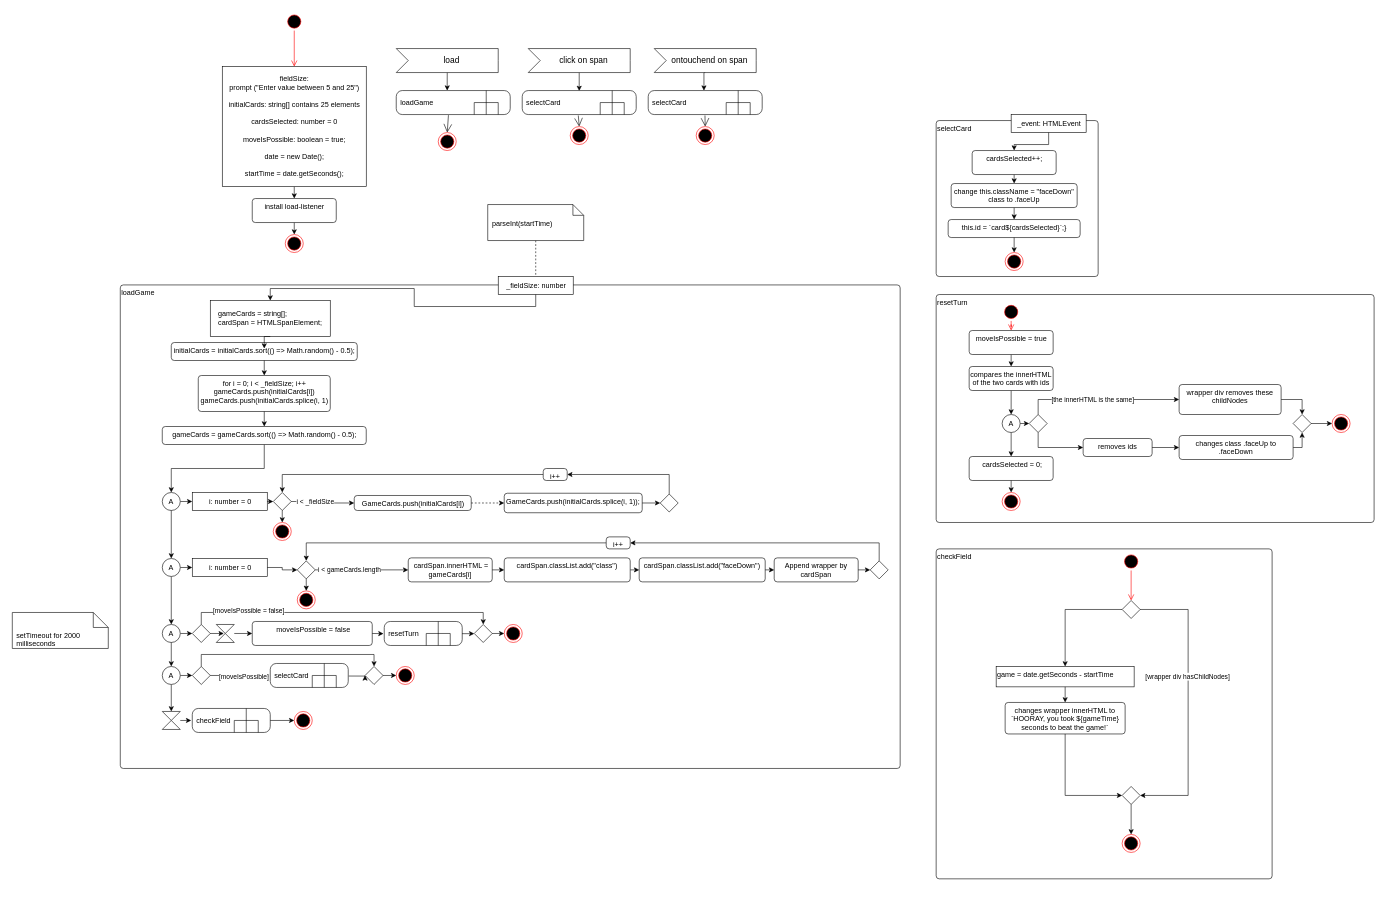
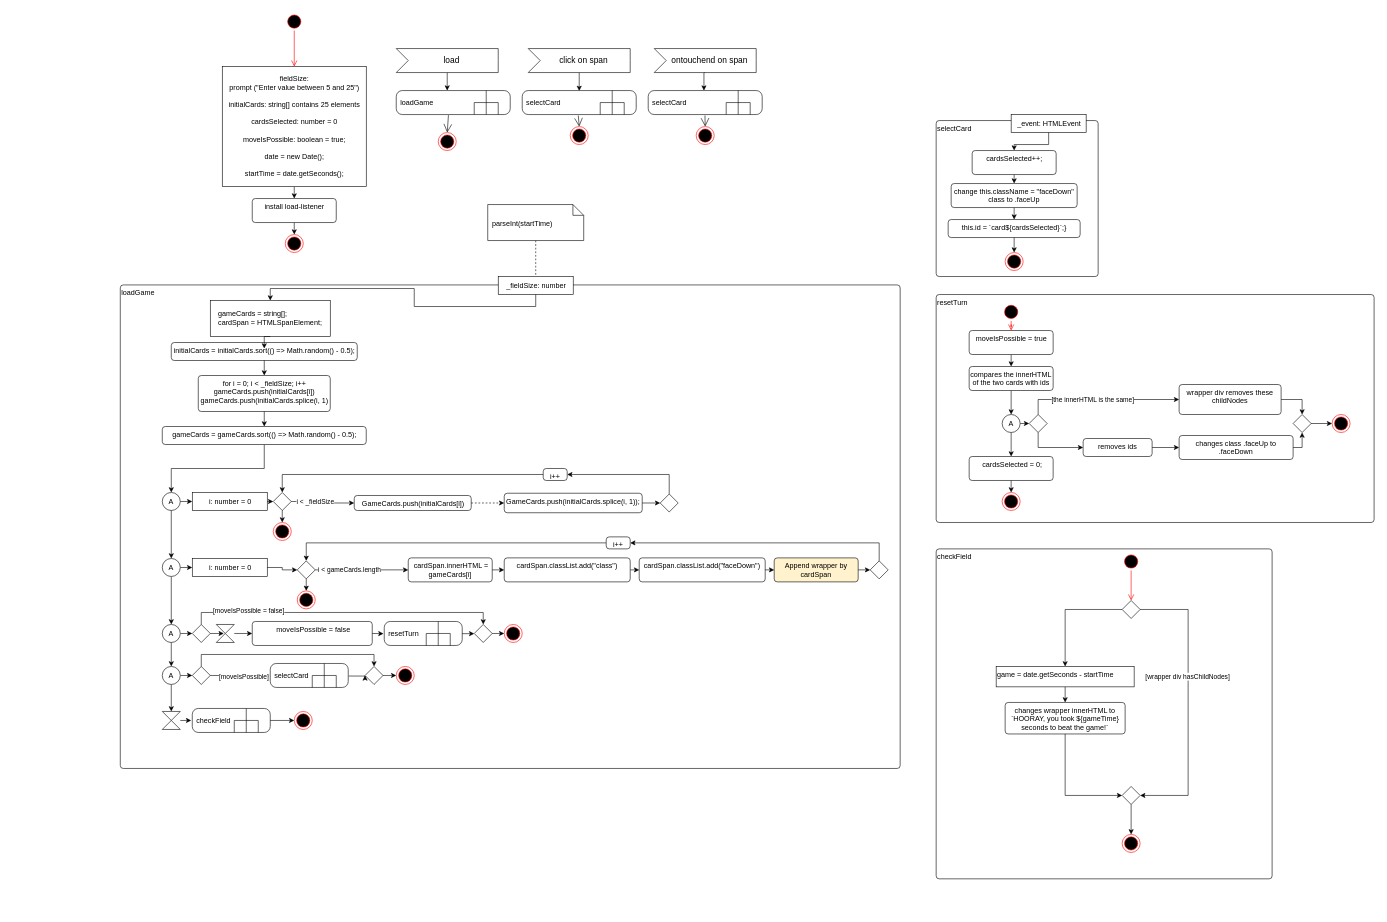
(816, 570) -> (816, 570)
(60, 630) -> none
